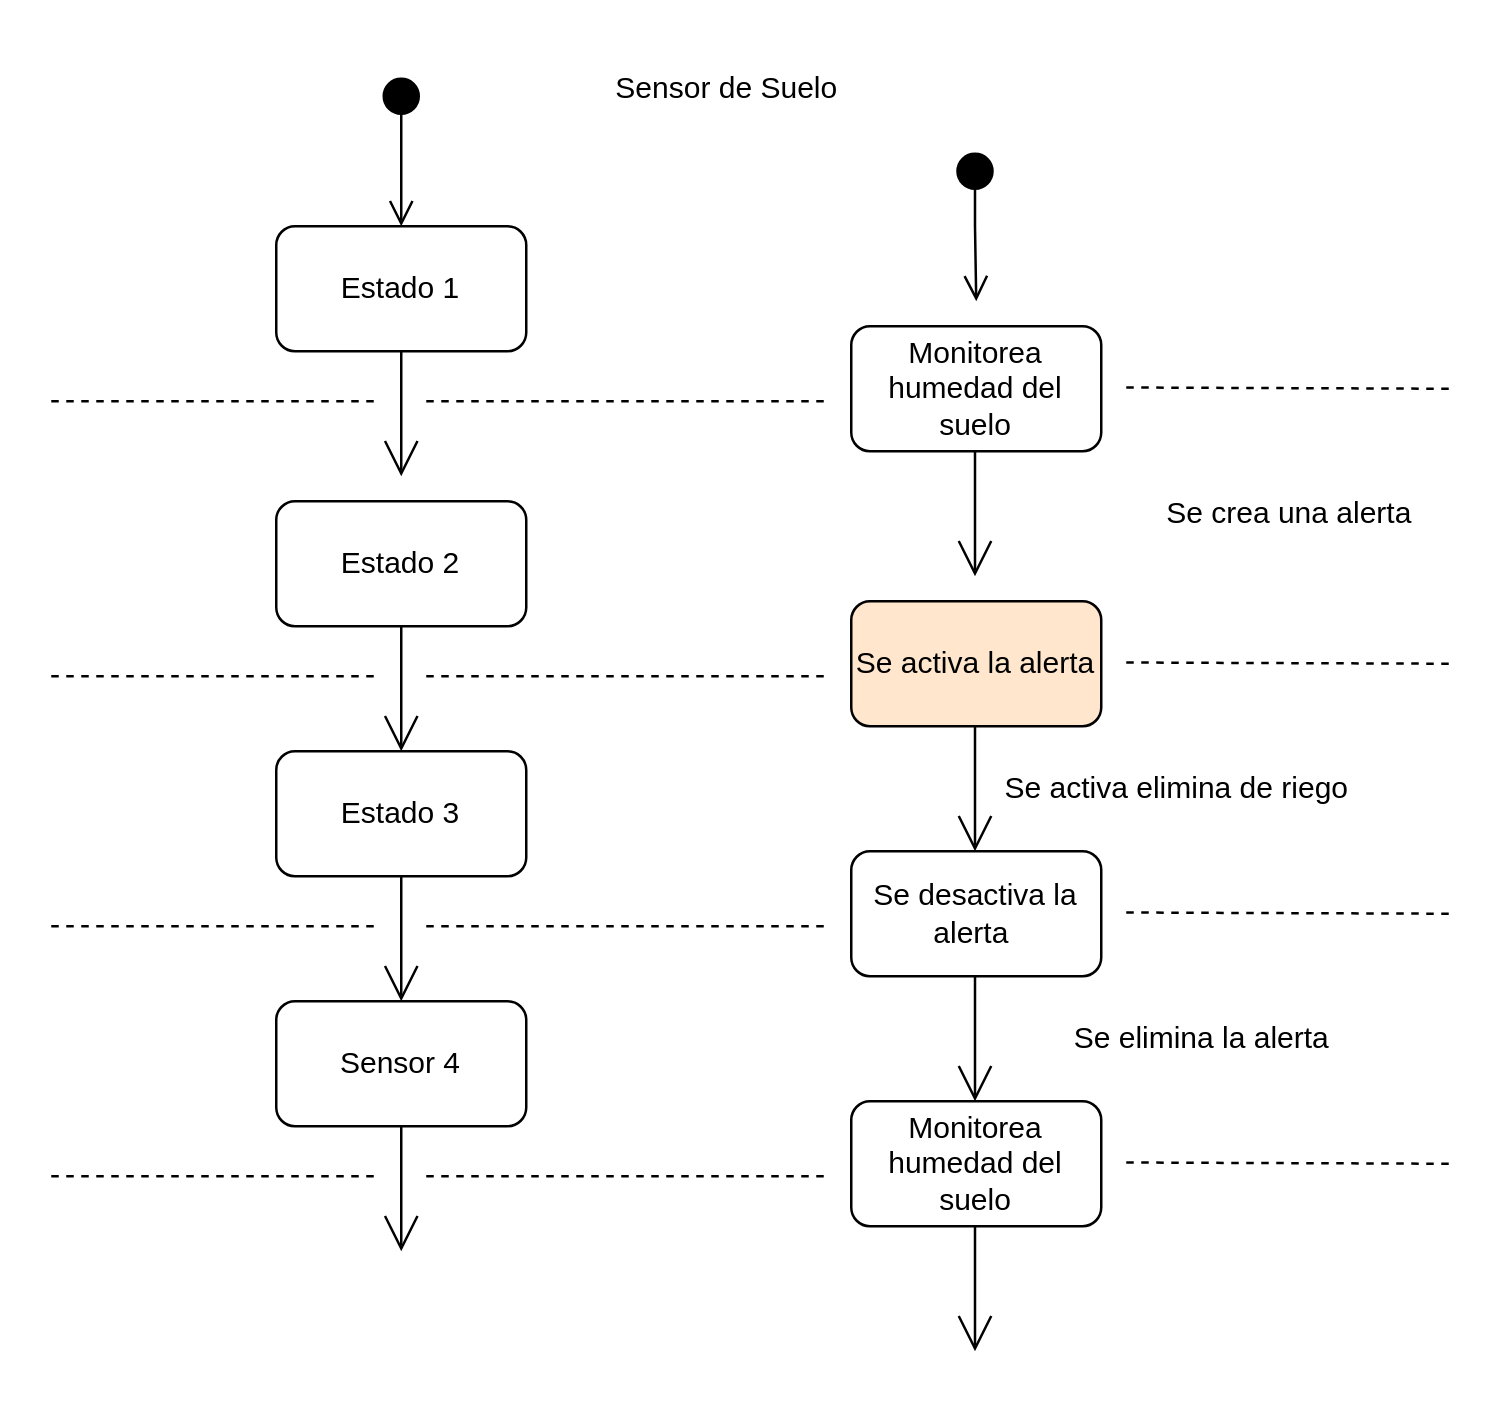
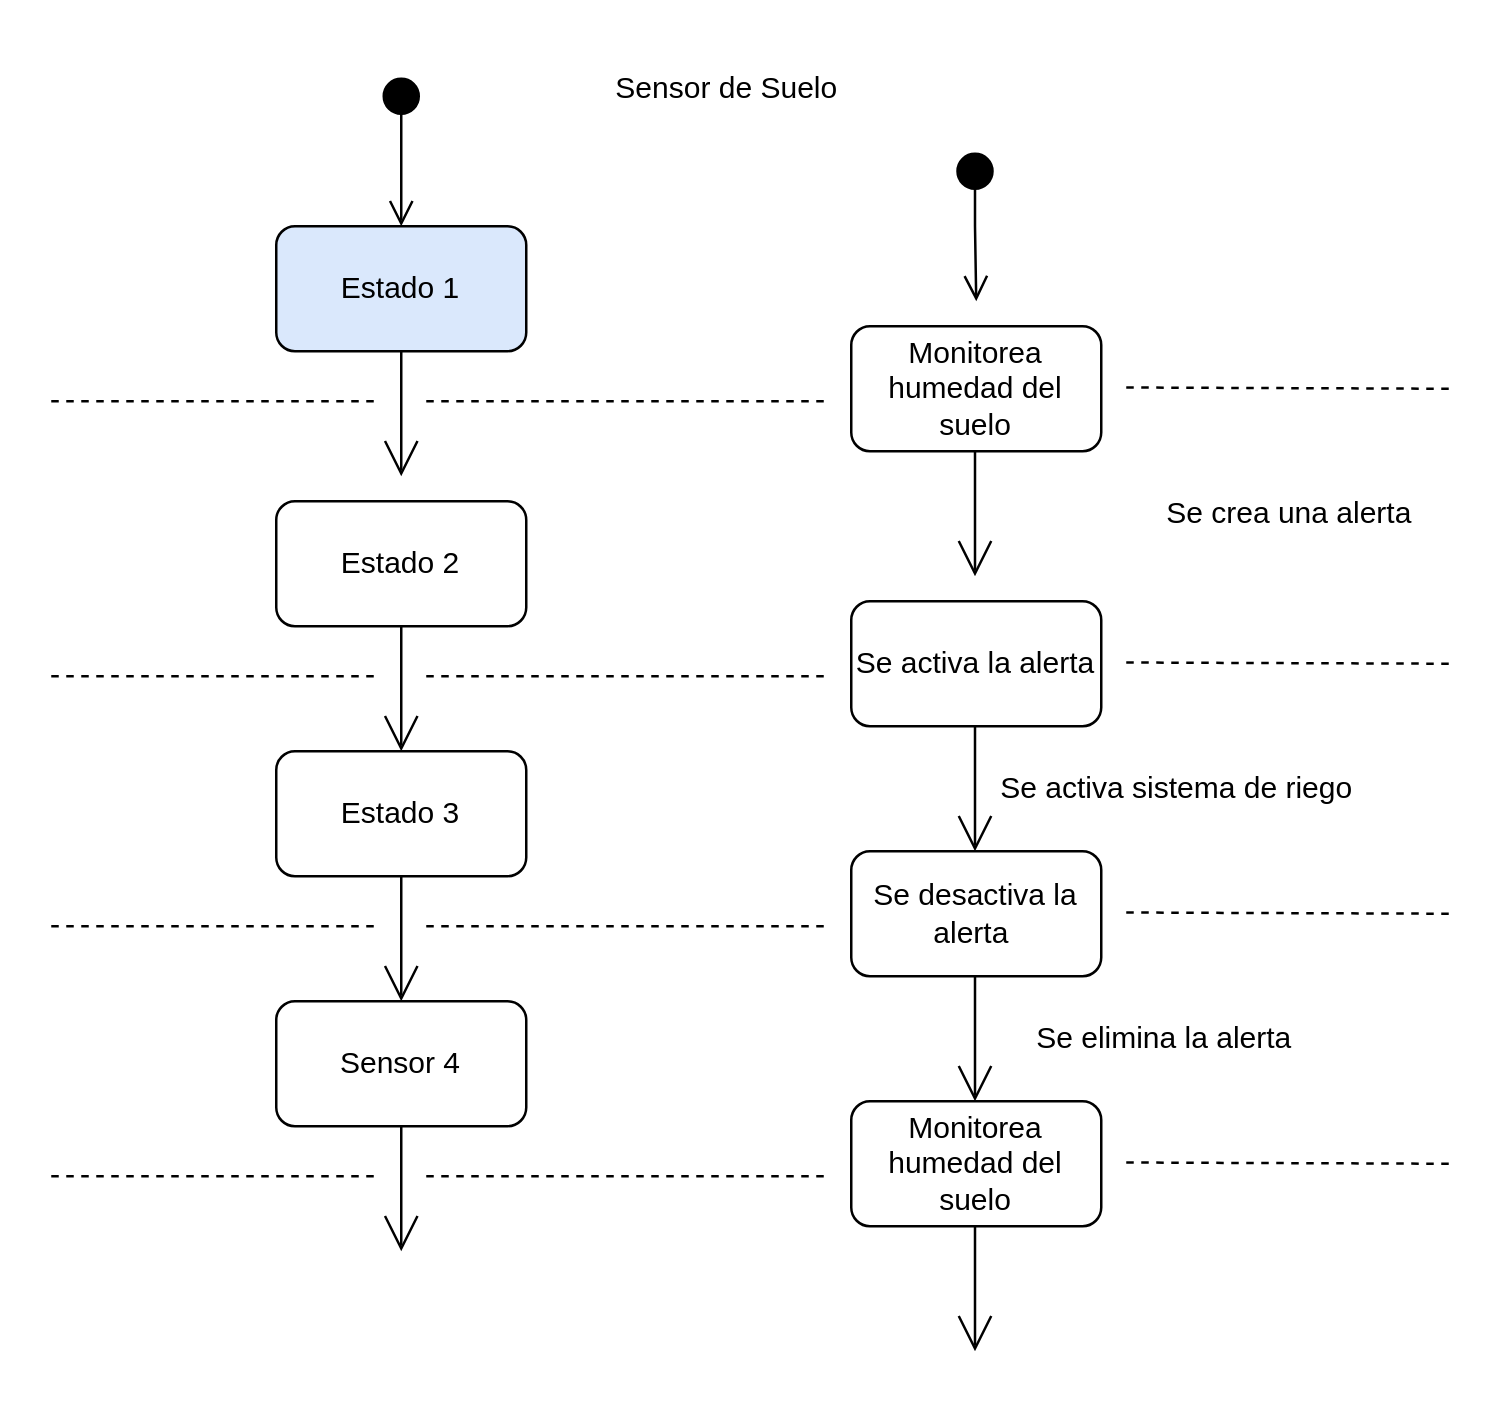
(401, 289) -> (401, 289)
(976, 664) -> (976, 664)
(1178, 789) -> (1178, 789)
(1201, 1039) -> (1164, 1039)
